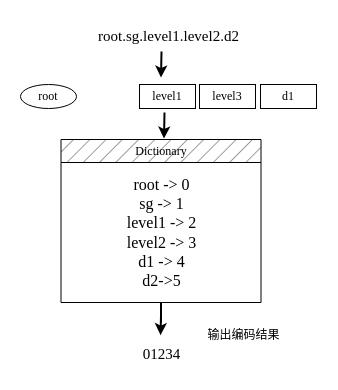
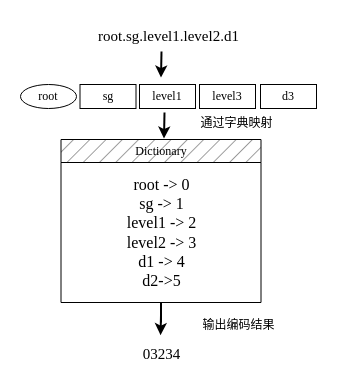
(169, 36) -> (169, 36)
none -> (108, 97)
(289, 97) -> (289, 97)
none -> (236, 124)
(244, 336) -> (239, 326)
(162, 354) -> (162, 354)
